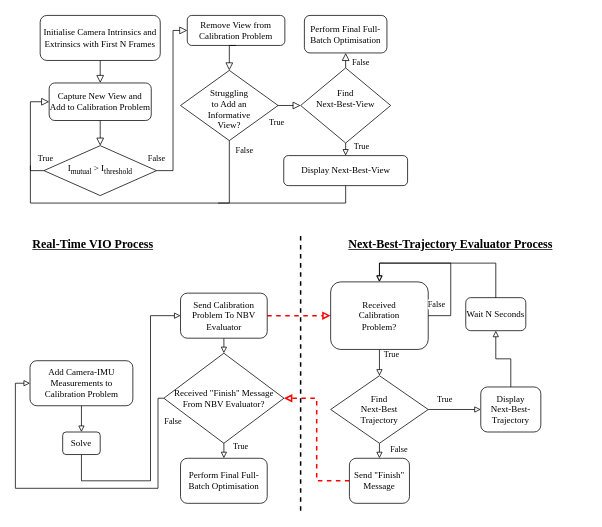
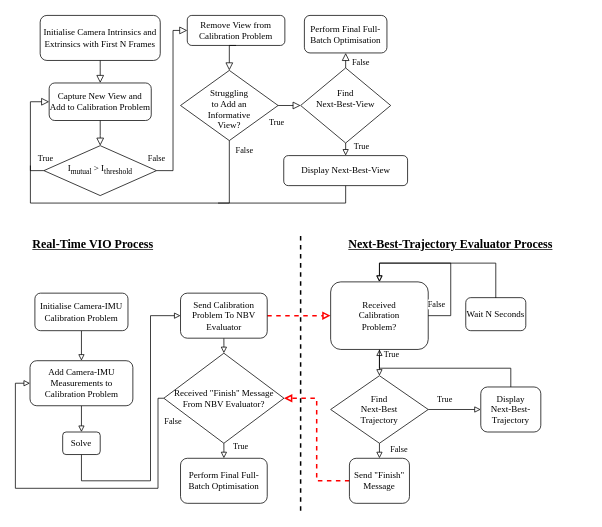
none -> (81, 312)
none -> (81, 342)
(497, 359) -> (447, 368)
